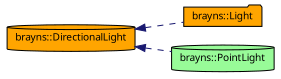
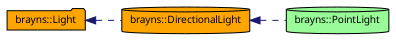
(164, 25) -> (109, 20)
